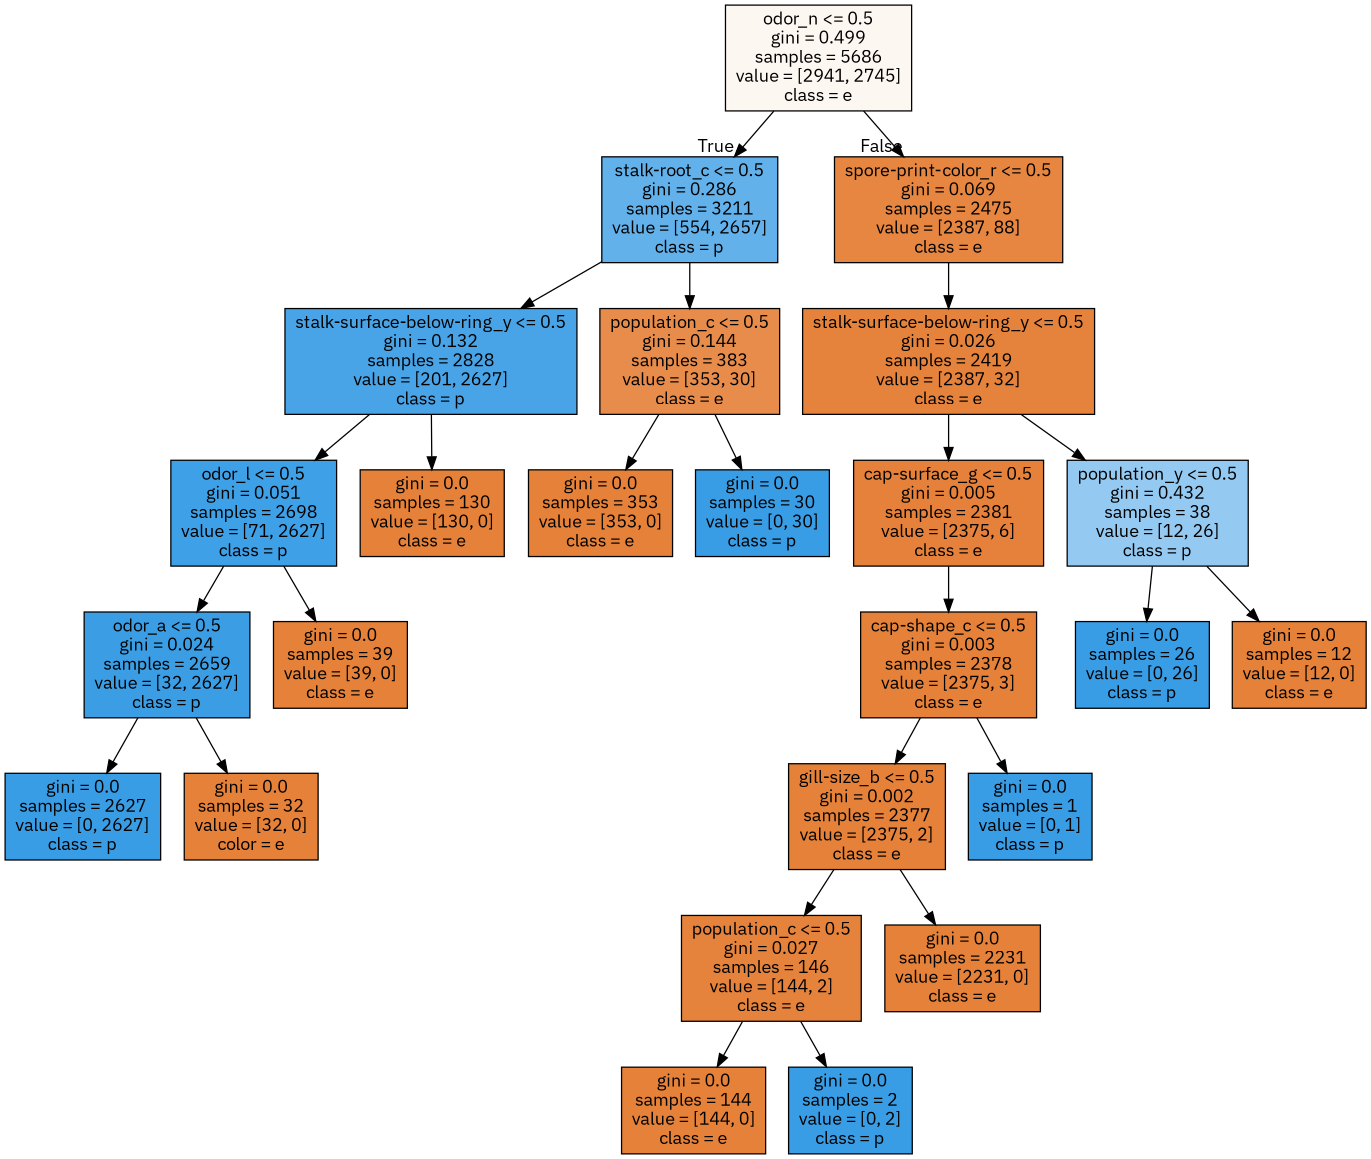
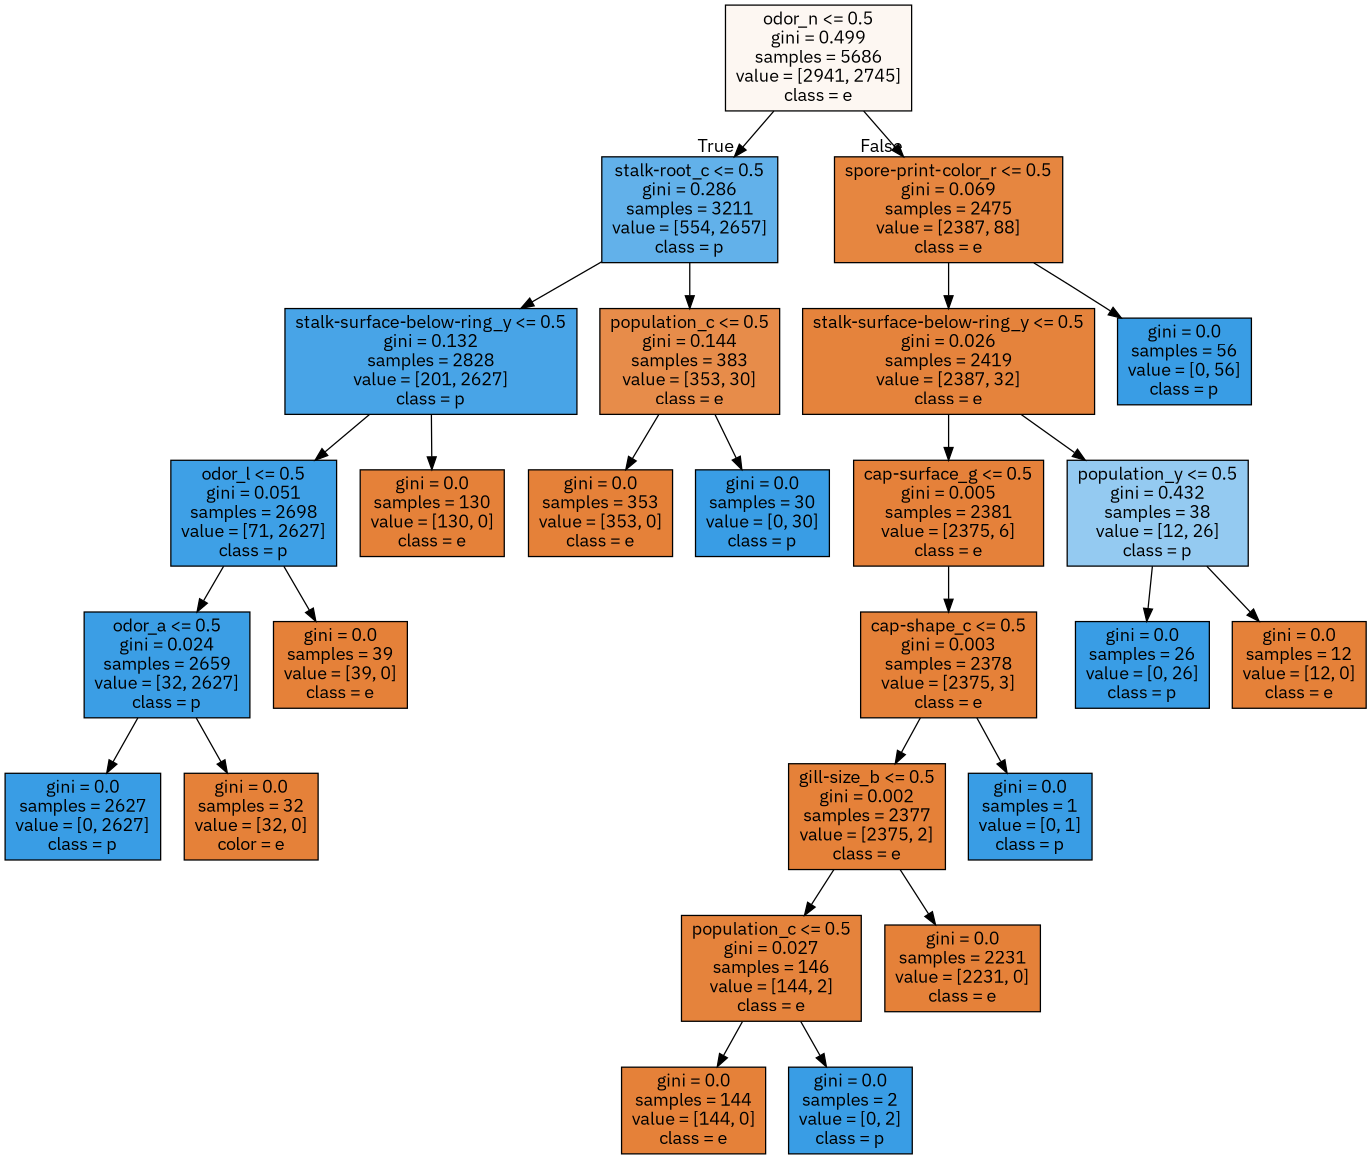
none -> (1184, 361)
